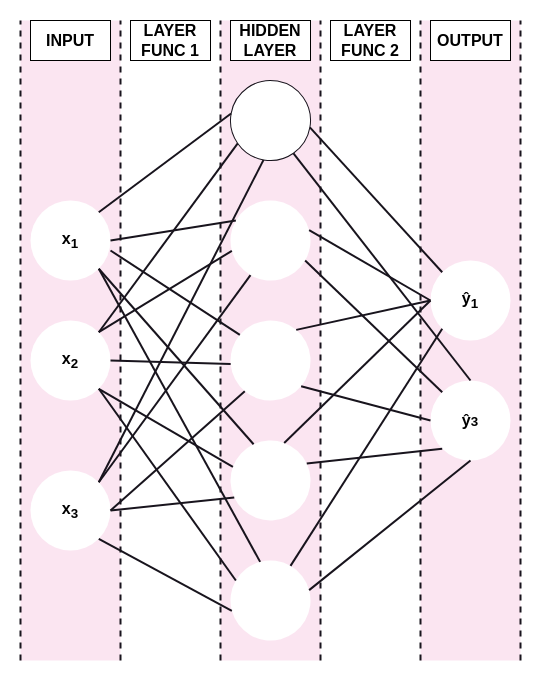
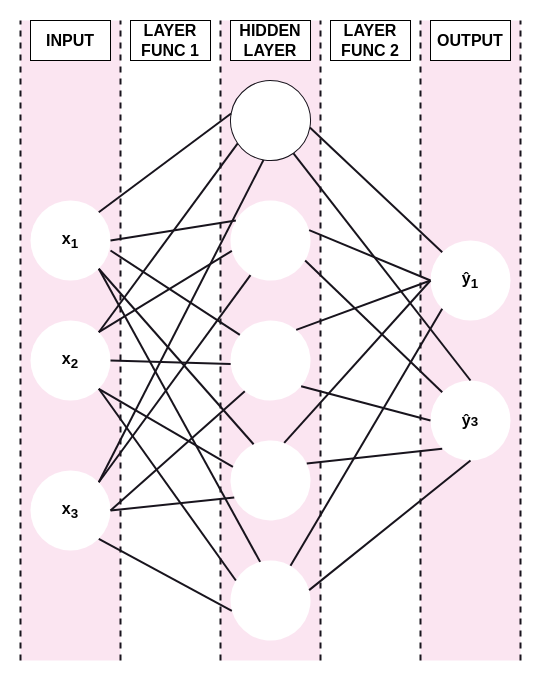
(471, 301) -> (471, 281)
